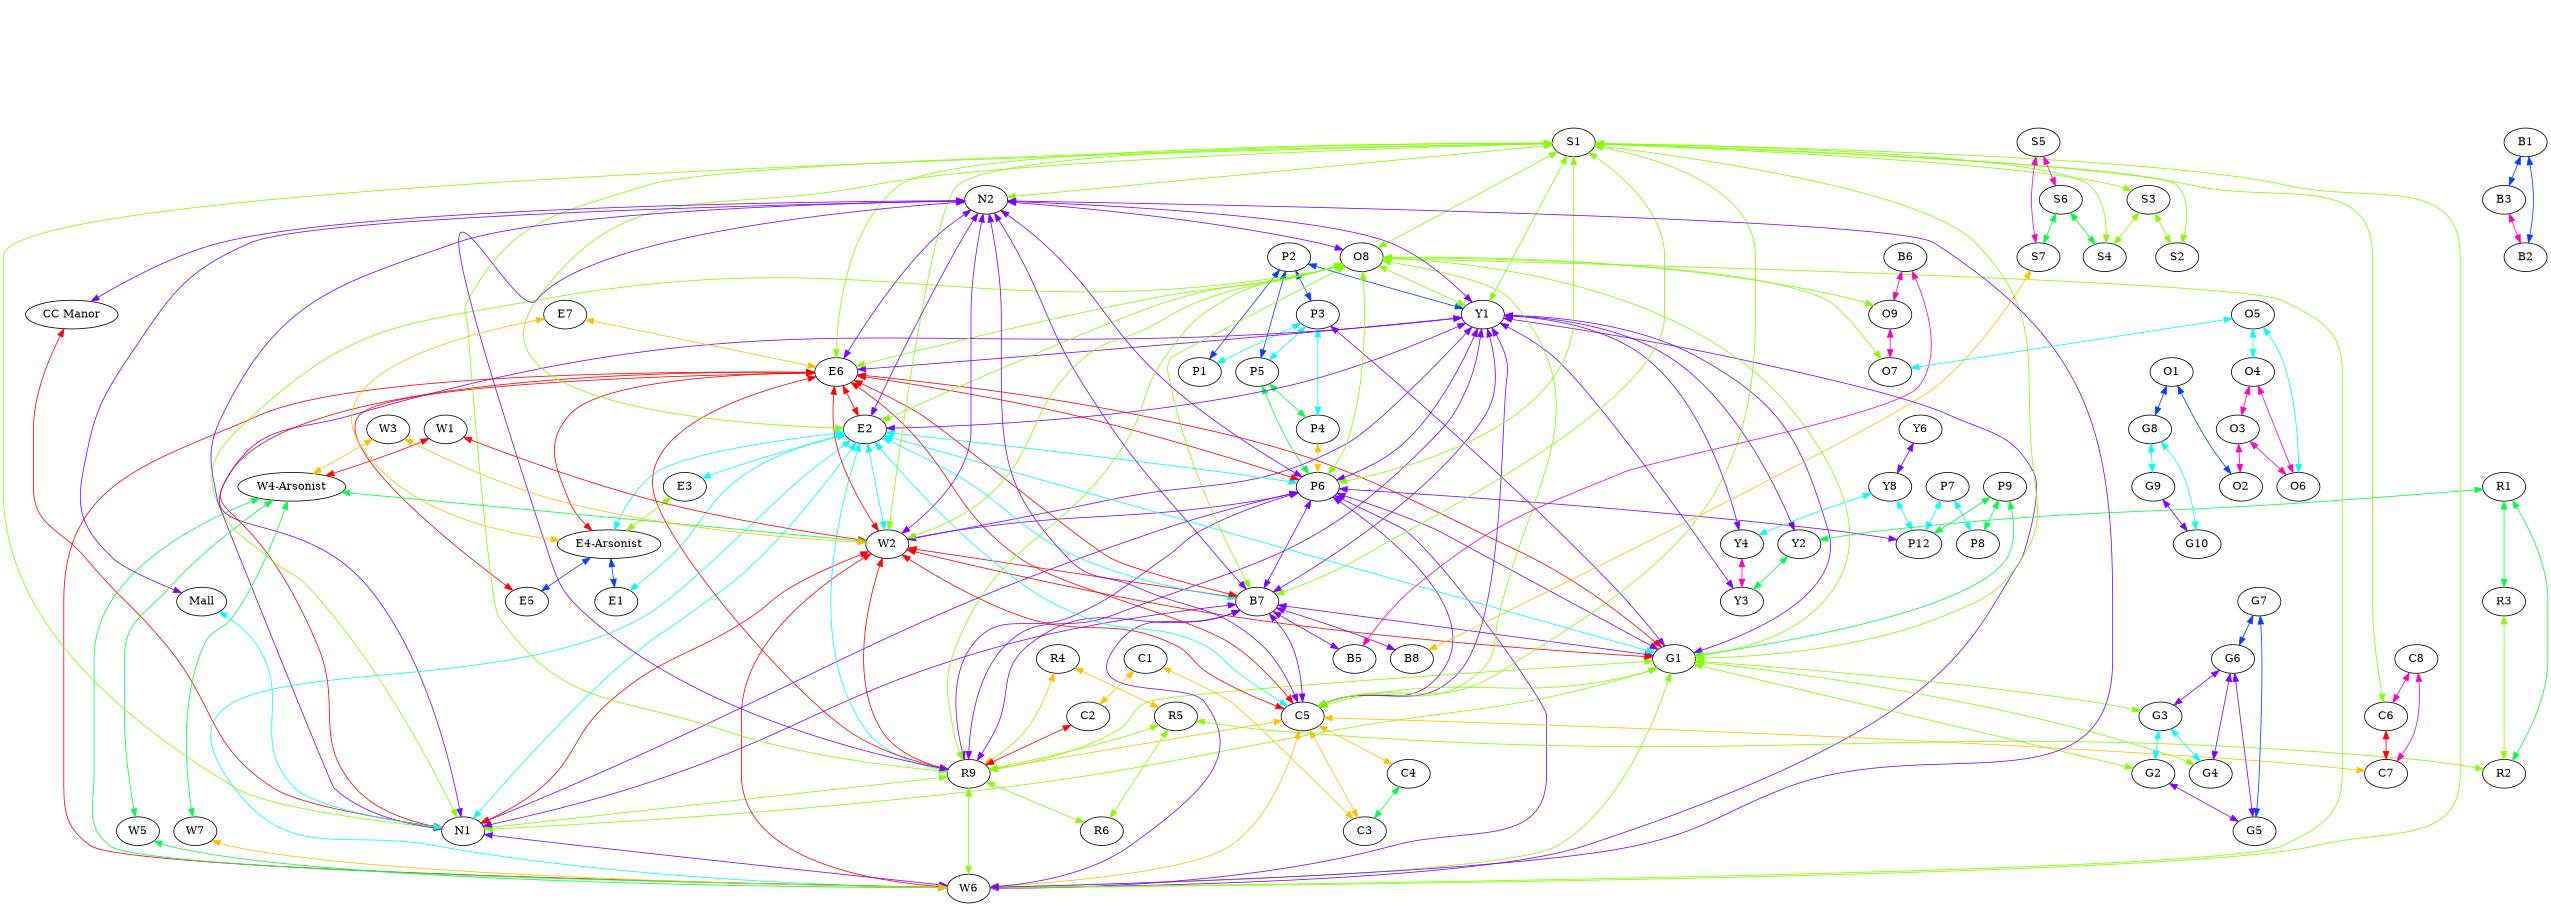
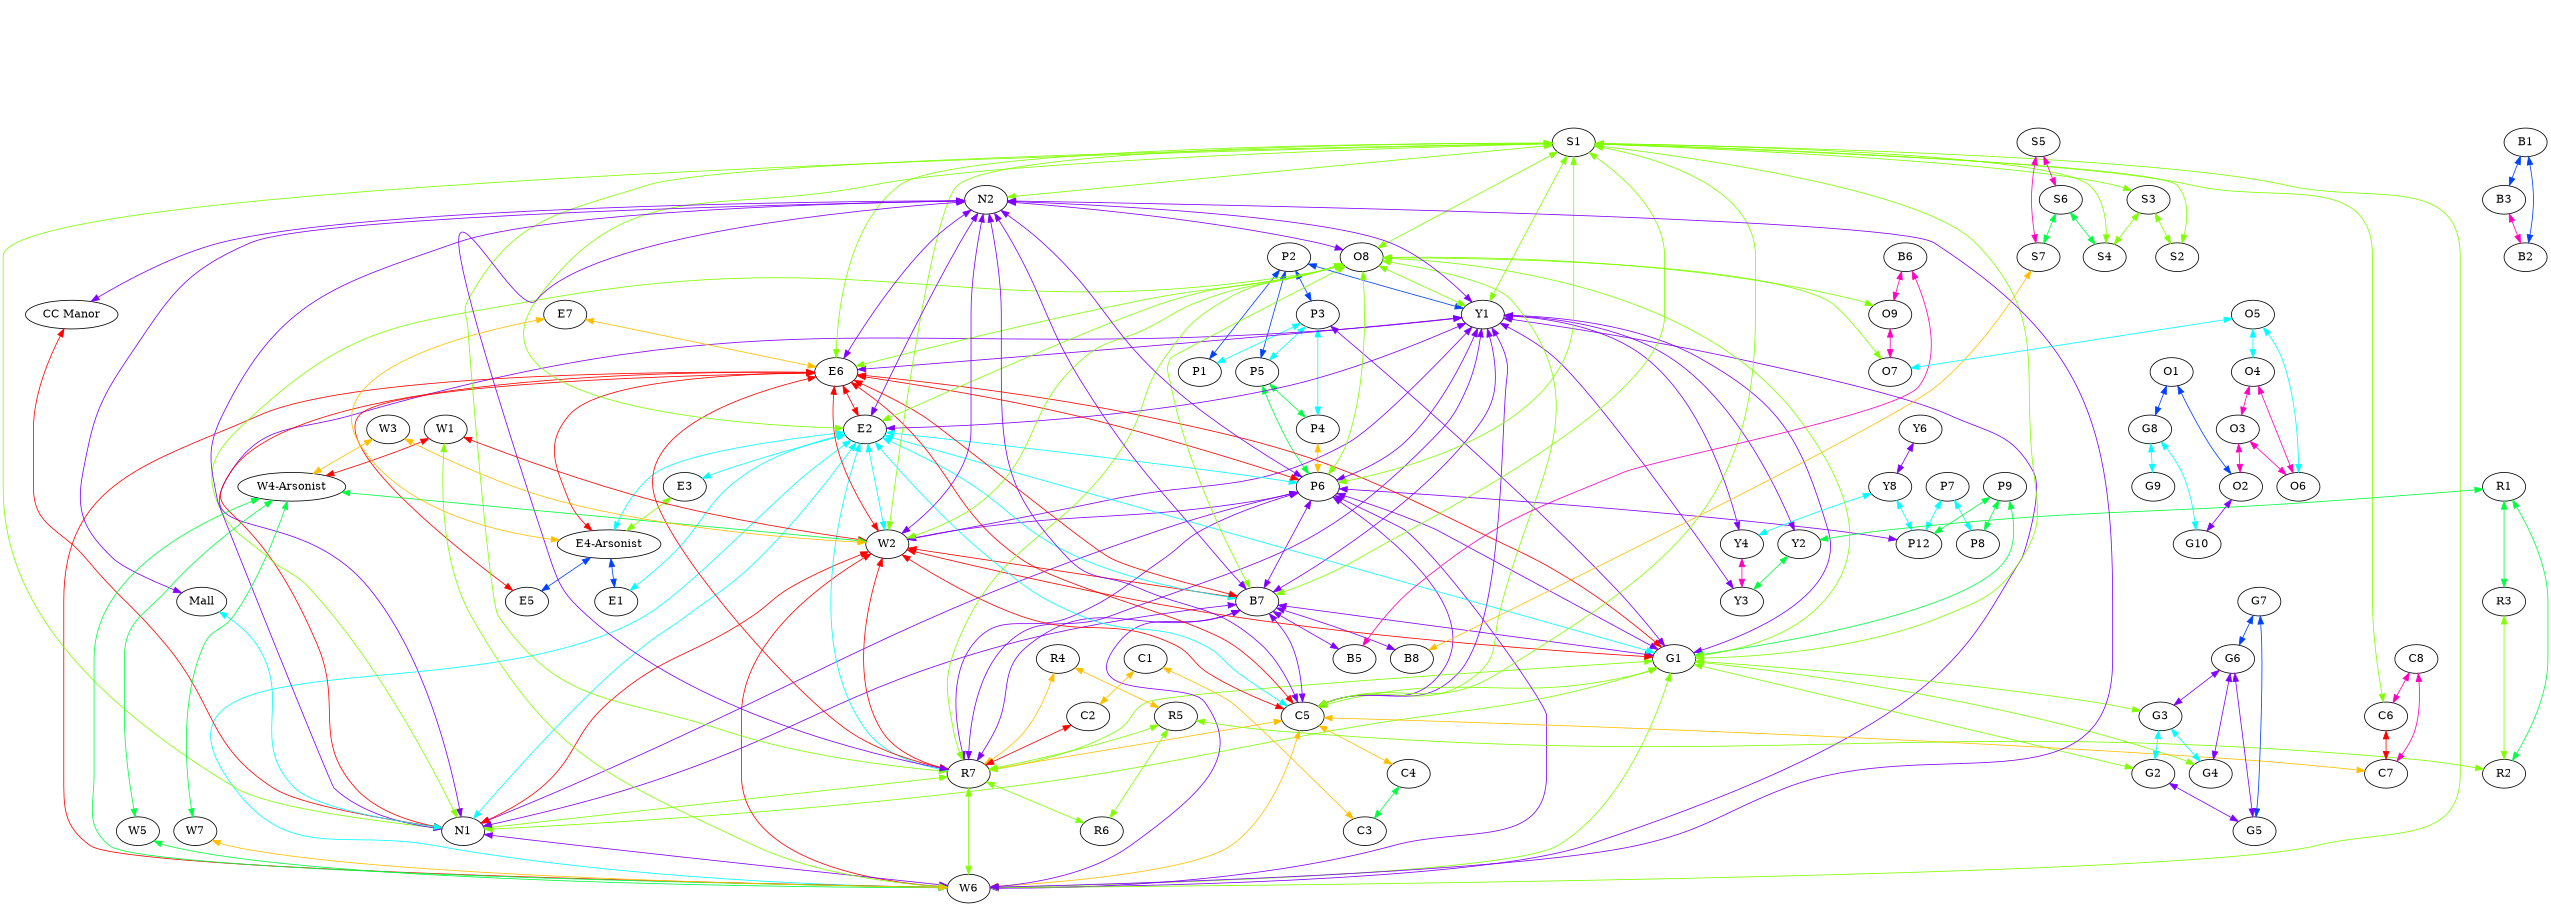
(2175, 515) -> (2219, 515)
(2342, 700) -> (598, 765)
(969, 774) -> (969, 774)
(1334, 774) -> none
